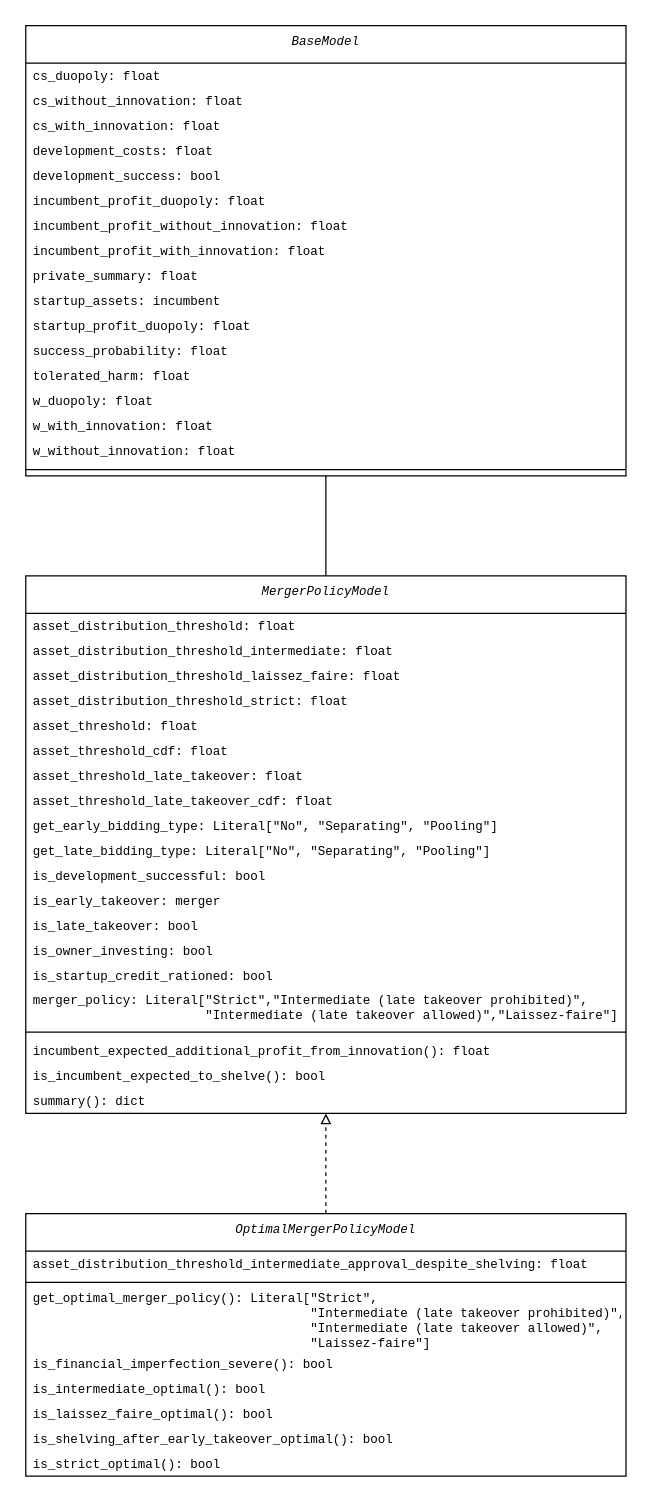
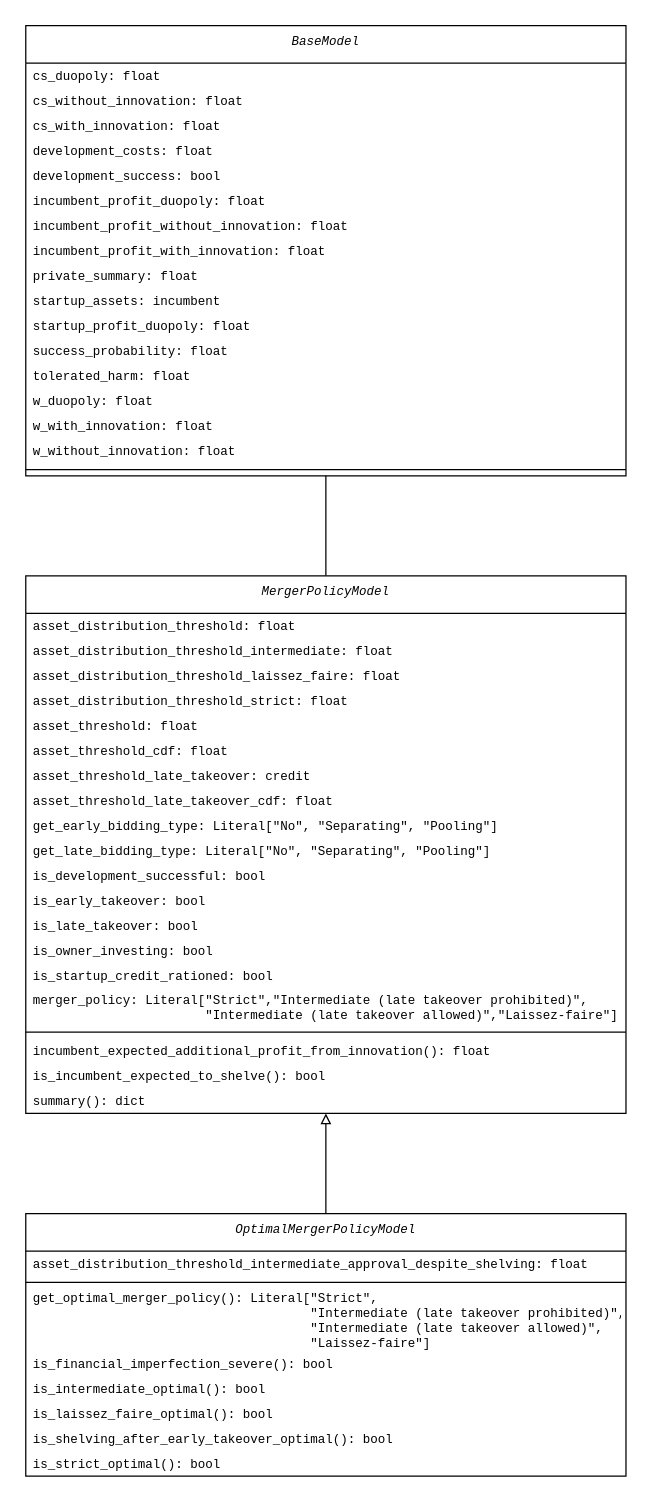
(150, 776) -> (154, 776)
(114, 901) -> (105, 901)
(326, 1168) -> (326, 1168)
